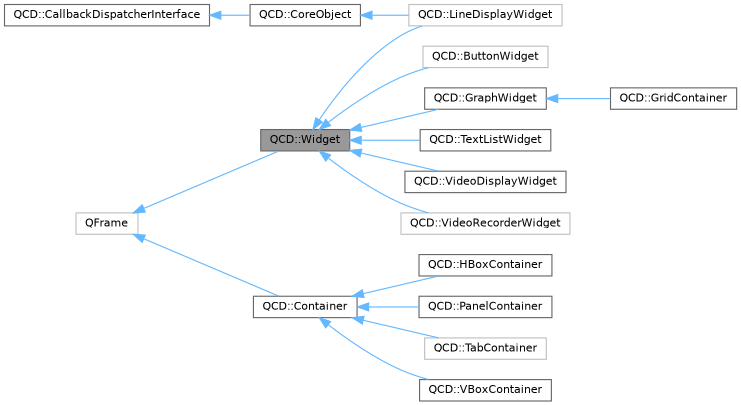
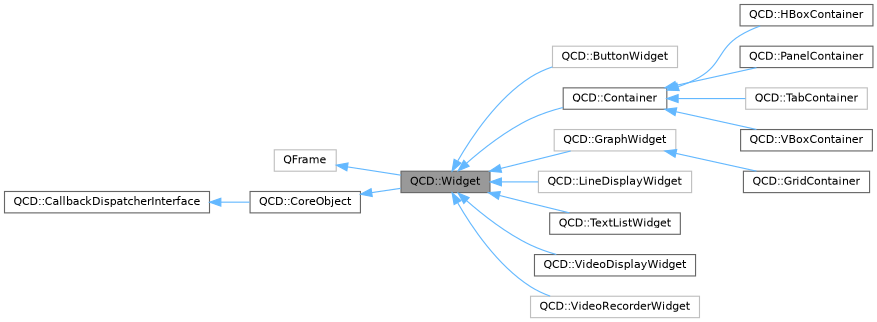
(391, 15) -> (386, 190)
(485, 99) -> (615, 140)
(211, 268) -> (511, 129)
